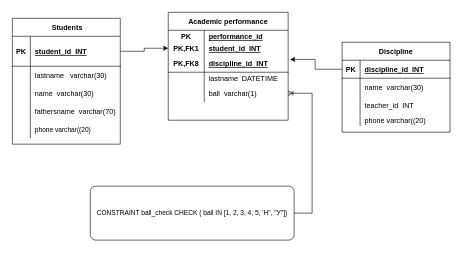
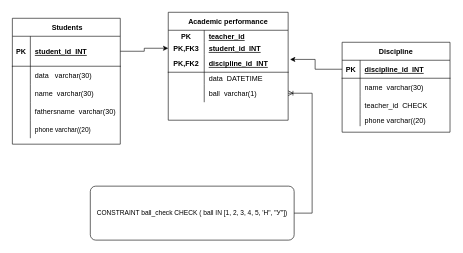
(236, 37) -> (228, 37)
(186, 49) -> (186, 49)
(186, 64) -> (186, 64)
(77, 76) -> (70, 76)
(243, 79) -> (236, 79)
(393, 106) -> (397, 106)
(82, 112) -> (82, 112)
